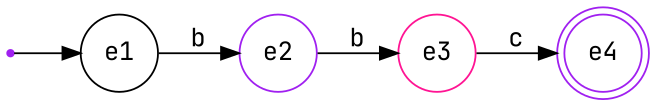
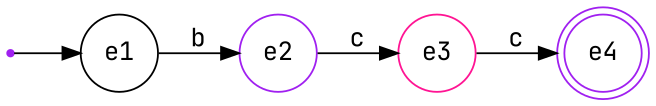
(358, 40) -> (358, 40)
